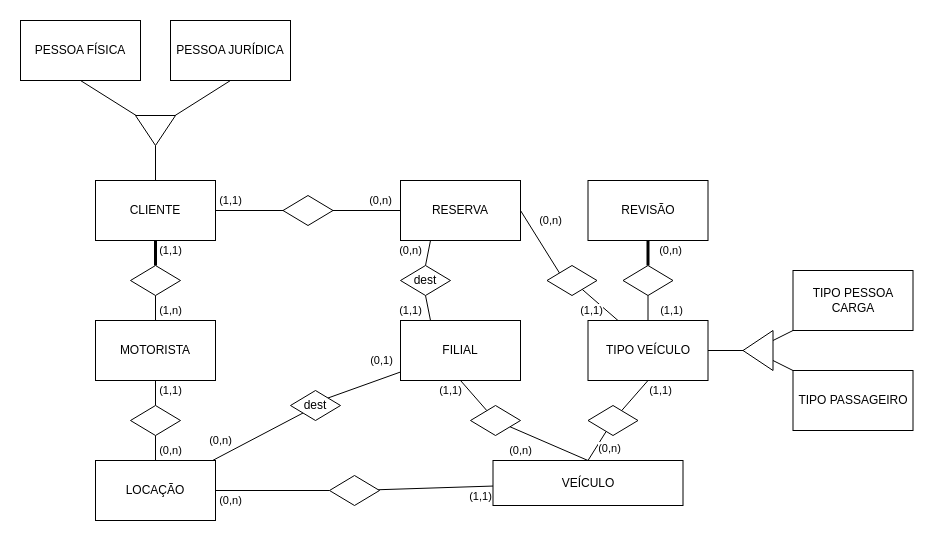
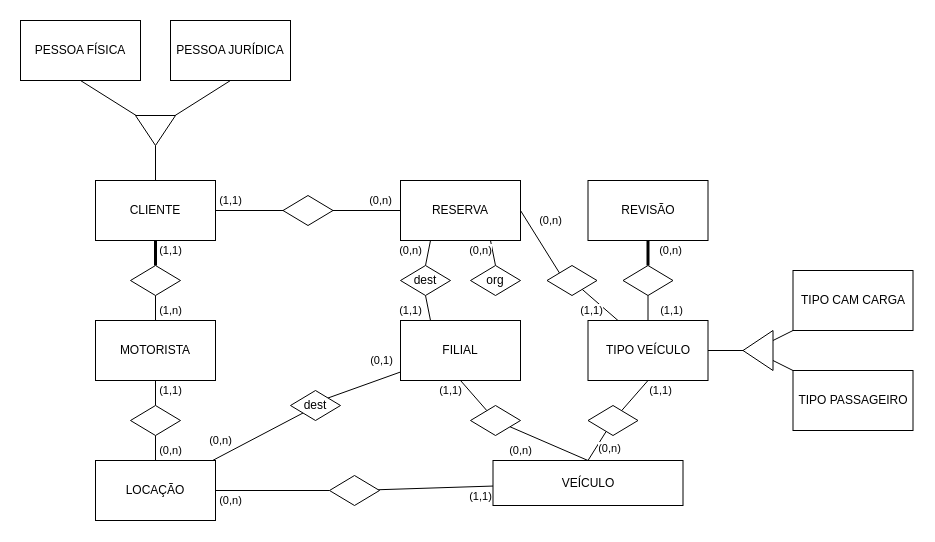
none -> (493, 253)
none -> (496, 281)
(854, 301) -> (854, 301)
